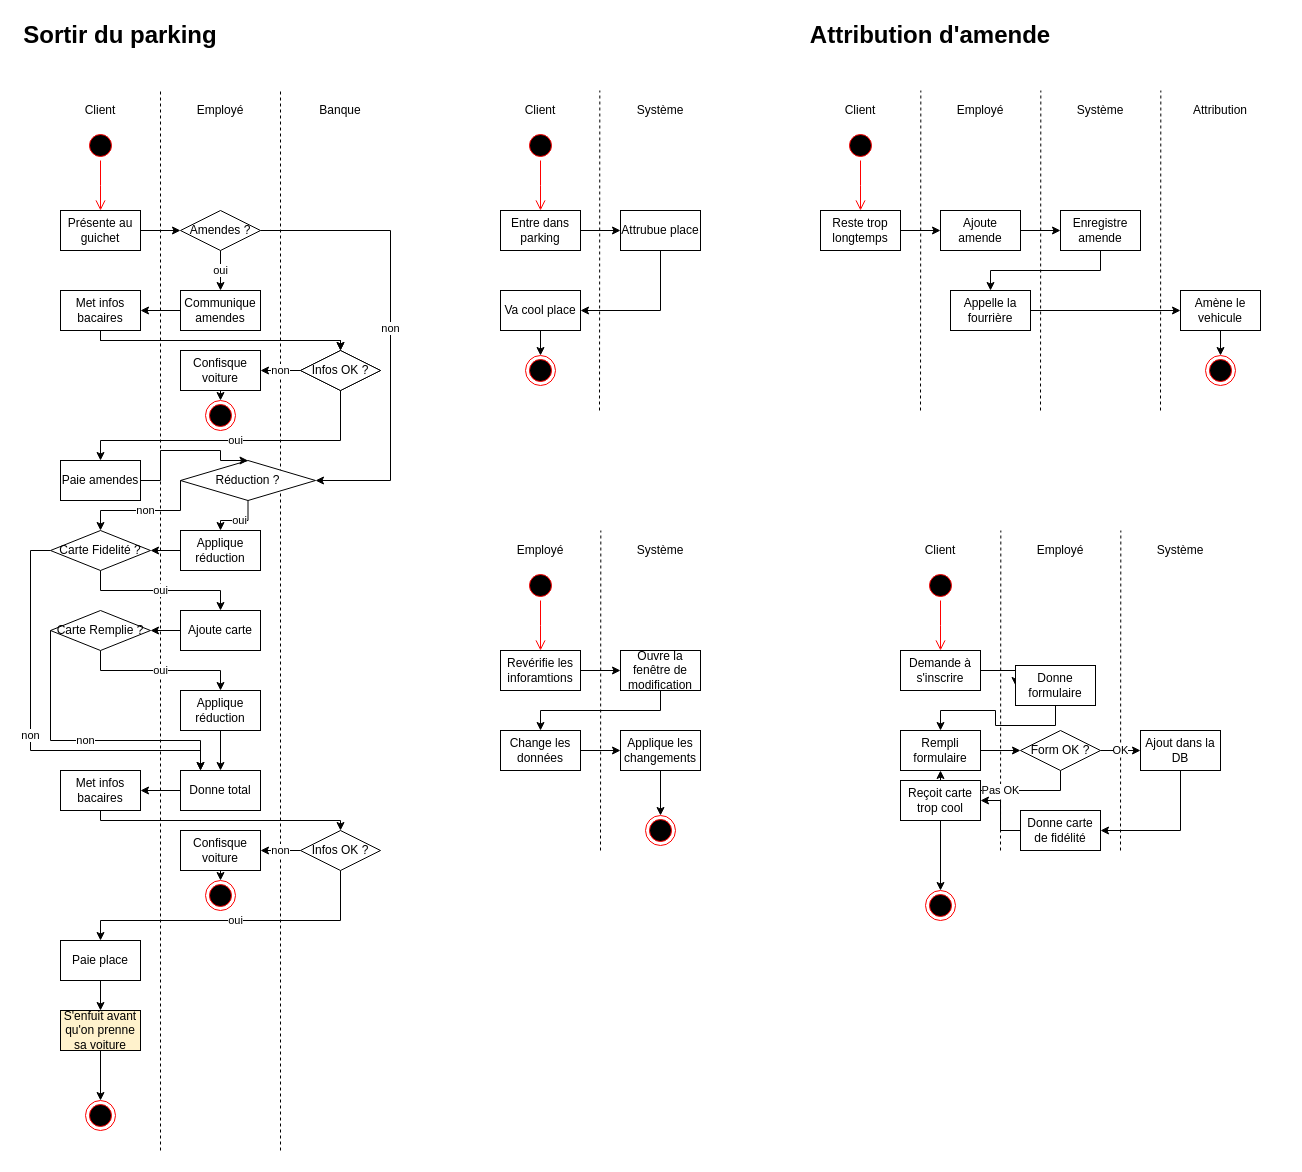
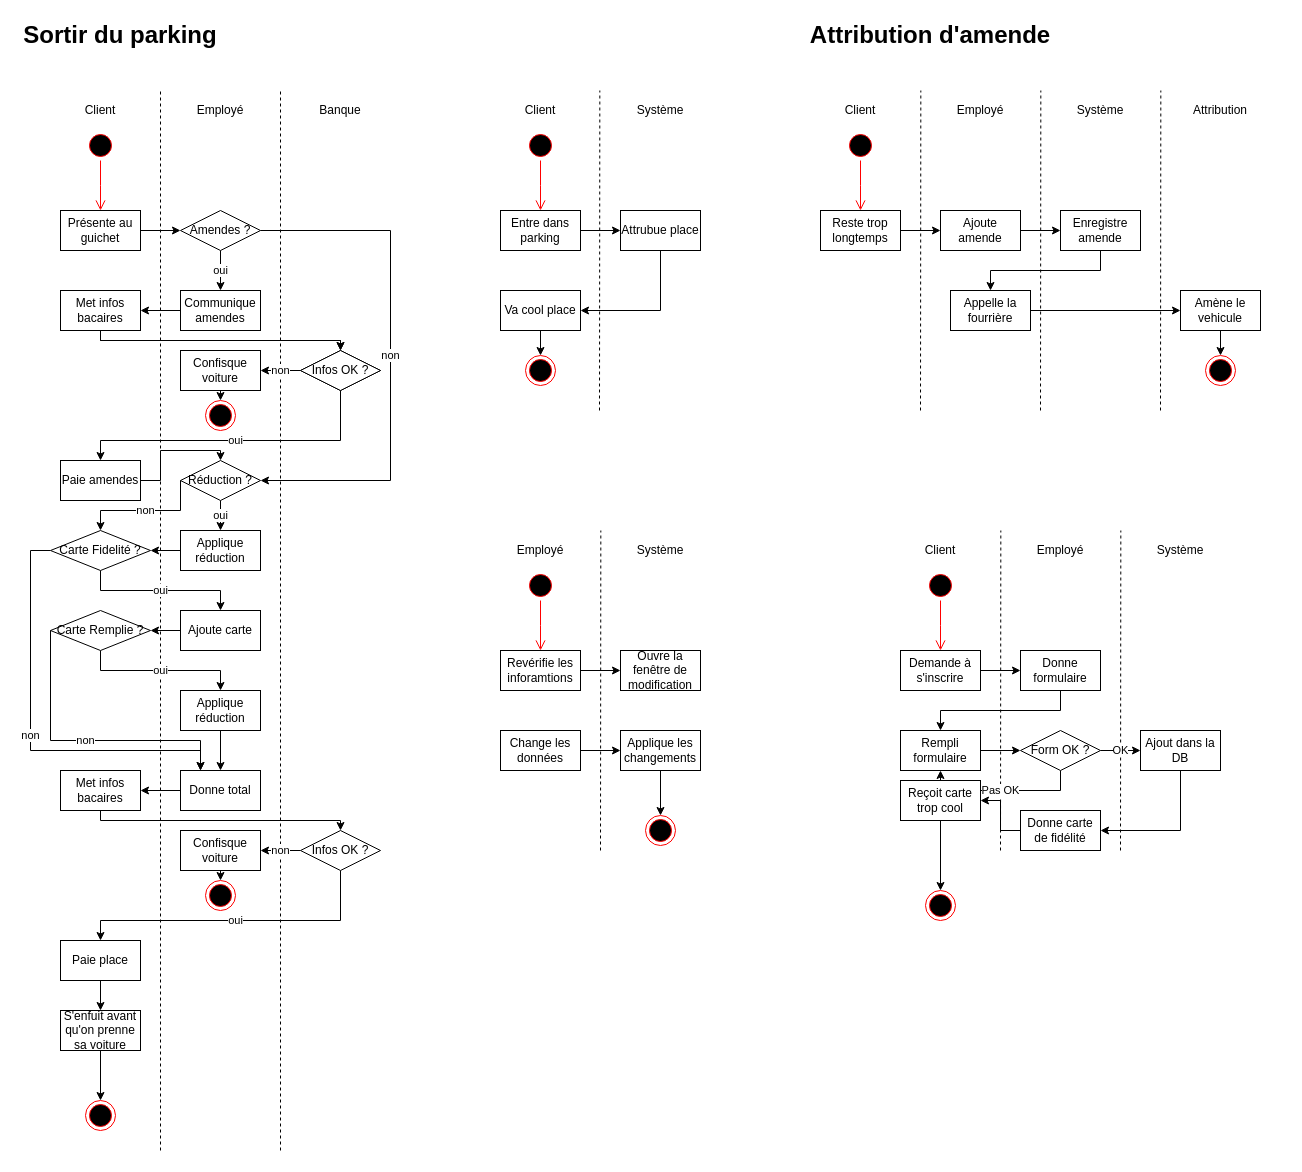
(248, 481) -> (221, 481)
(1056, 686) -> (1061, 671)
(605, 711) -> none
(101, 1031) -> (101, 1031)
